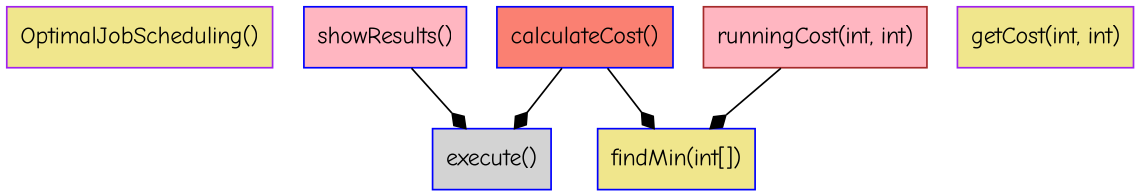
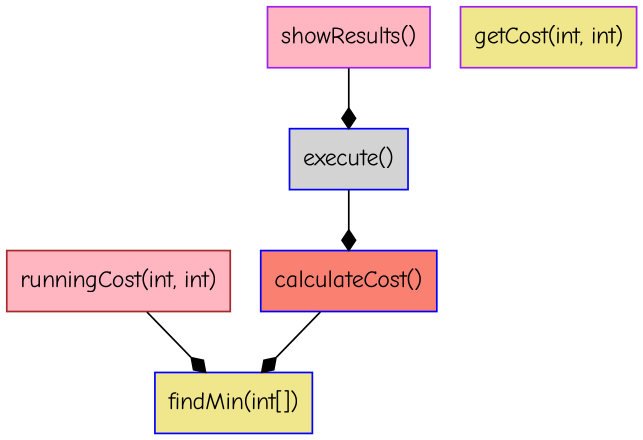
(140, 37) -> none
(385, 37) -> (349, 37)
(545, 90) -> (349, 210)
